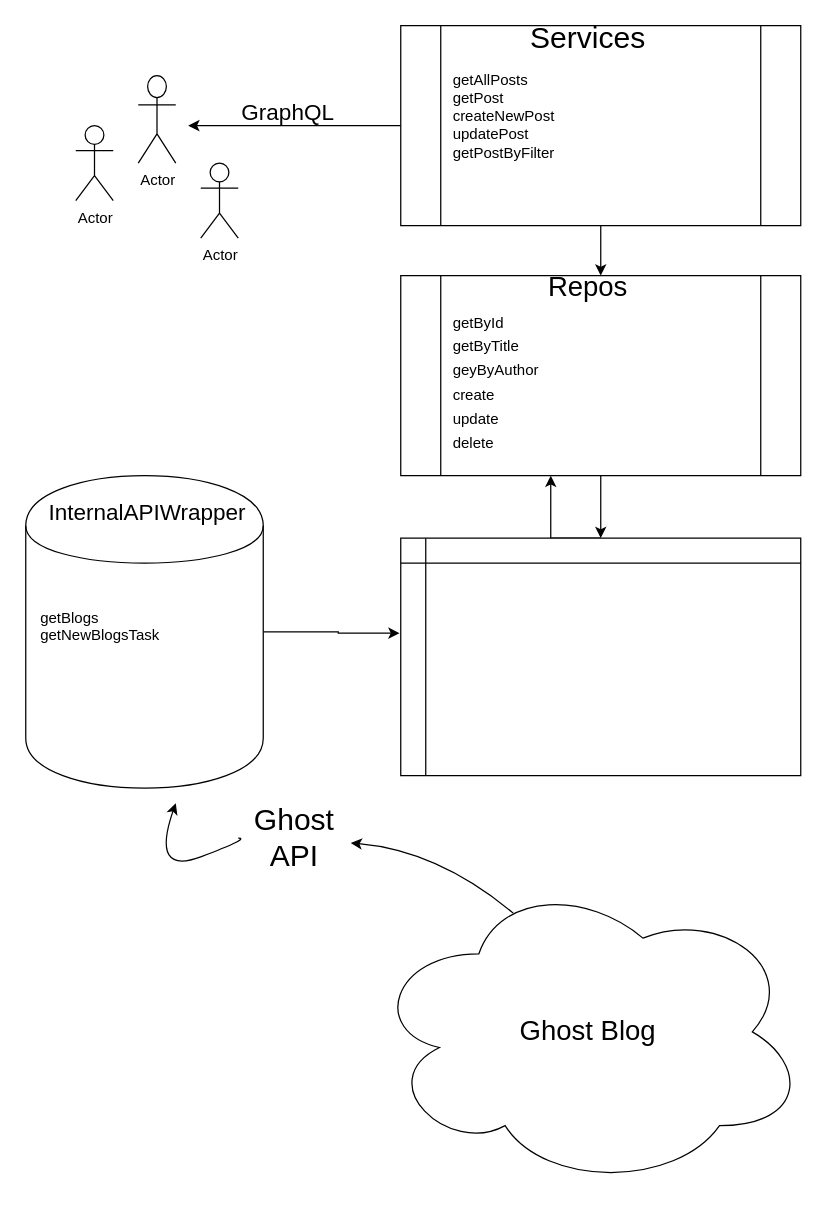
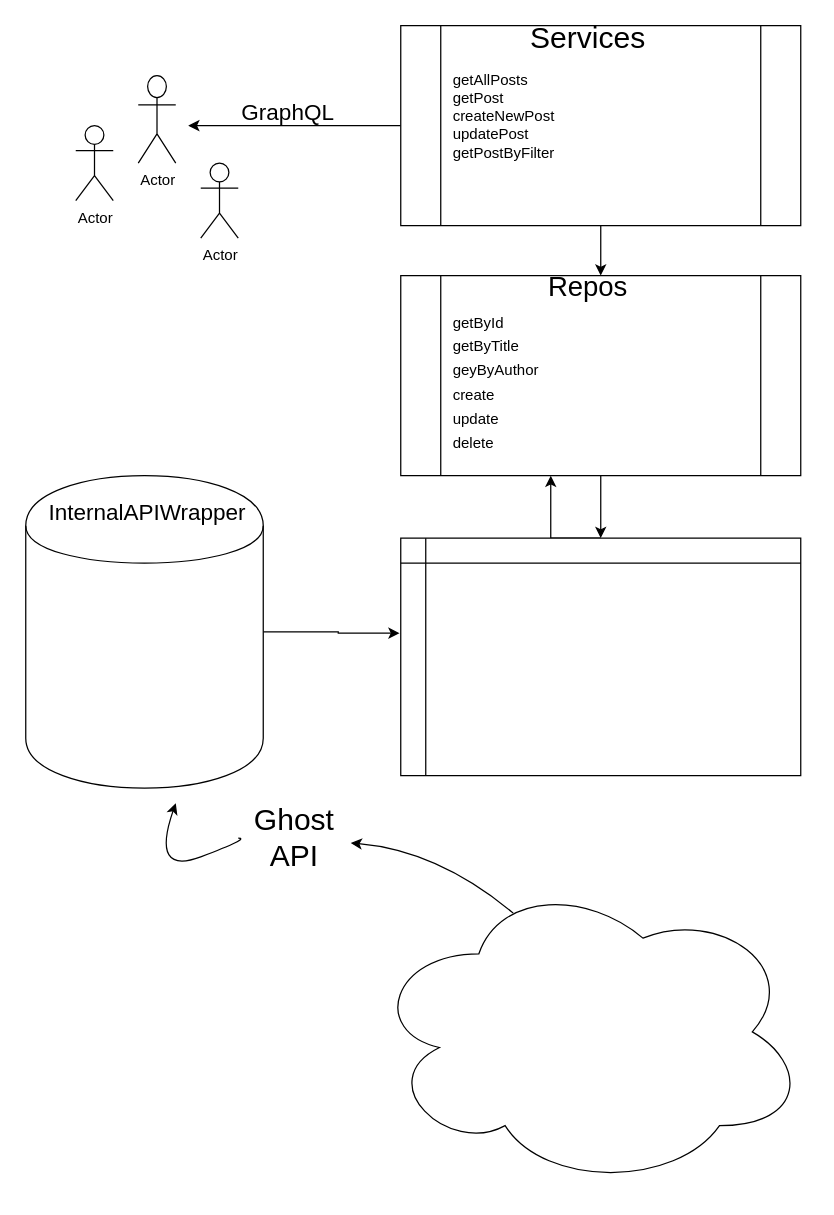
(144, 688) -> none
(588, 1032) -> none
